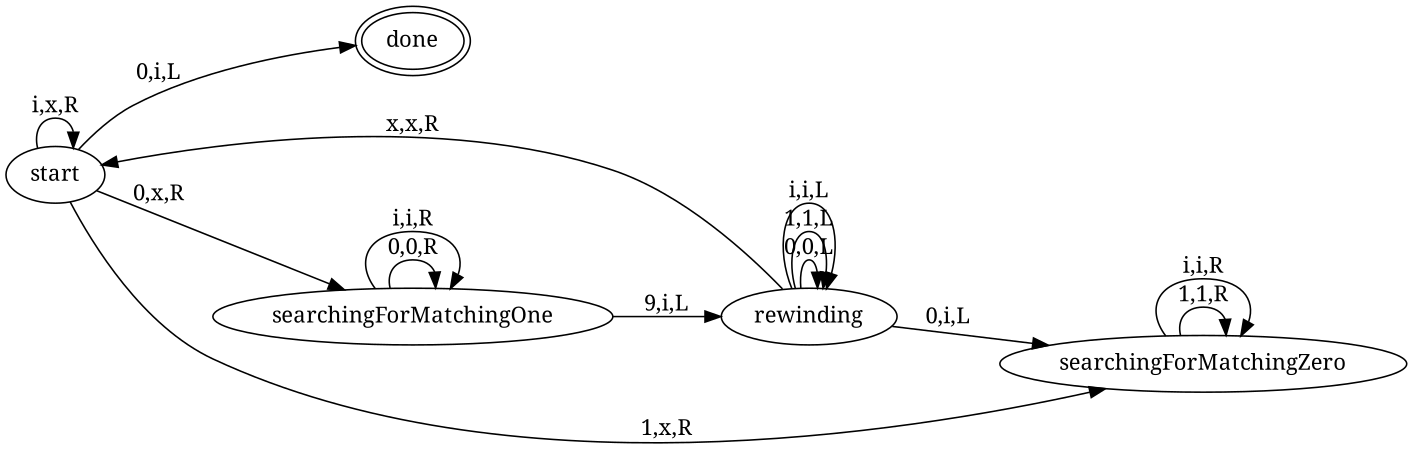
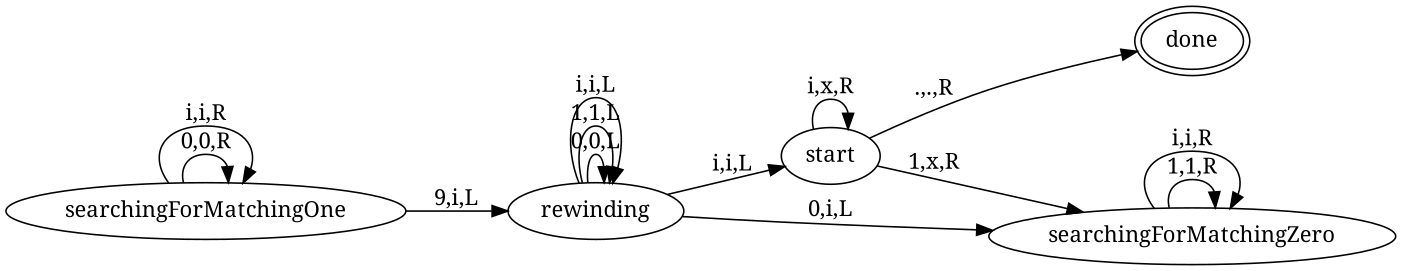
(159, 73) -> (934, 89)
(413, 125) -> (733, 165)
(213, 237) -> none
